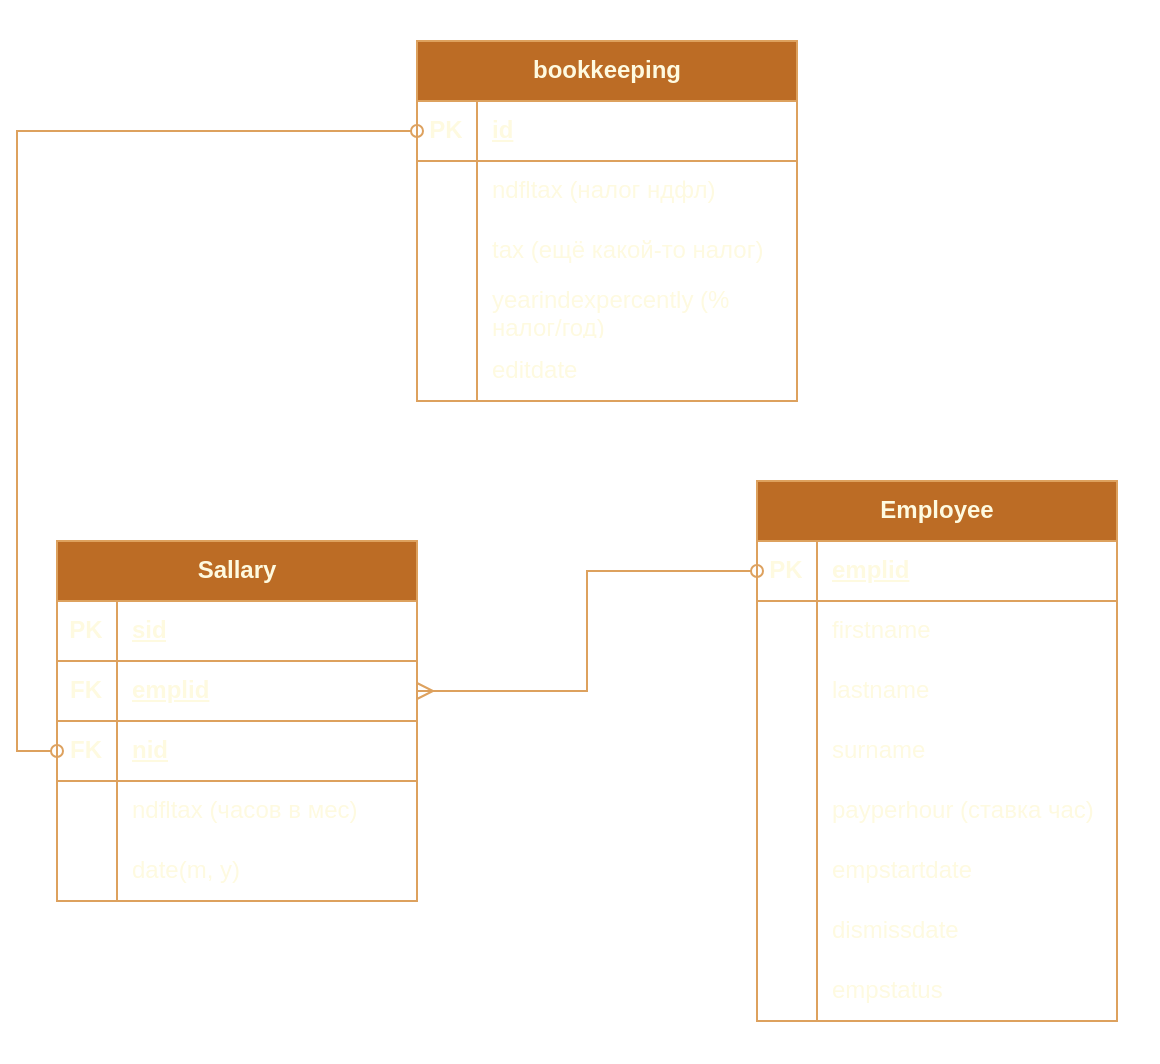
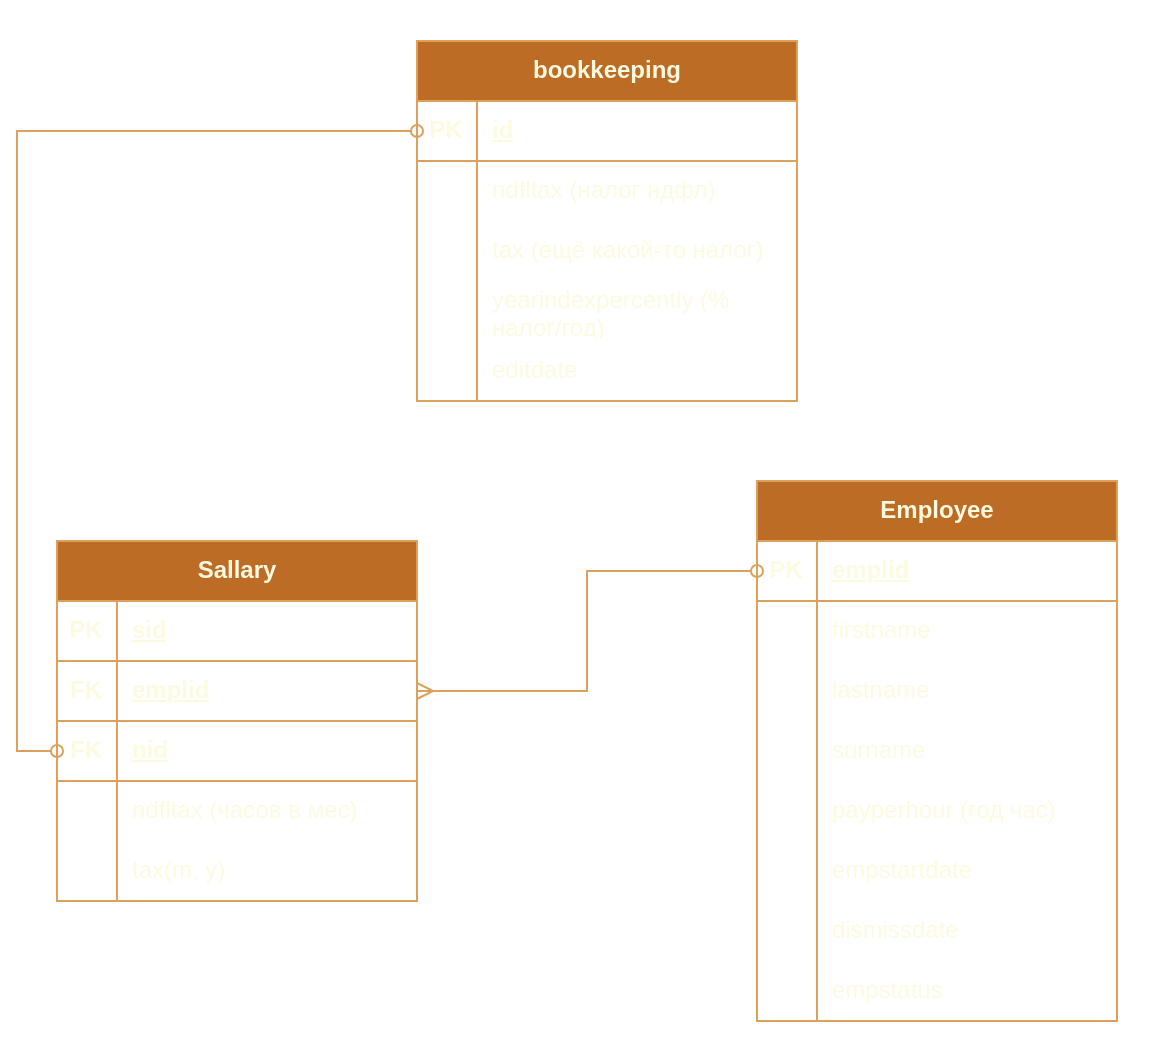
(975, 811) -> (961, 811)
(194, 871) -> (187, 871)
